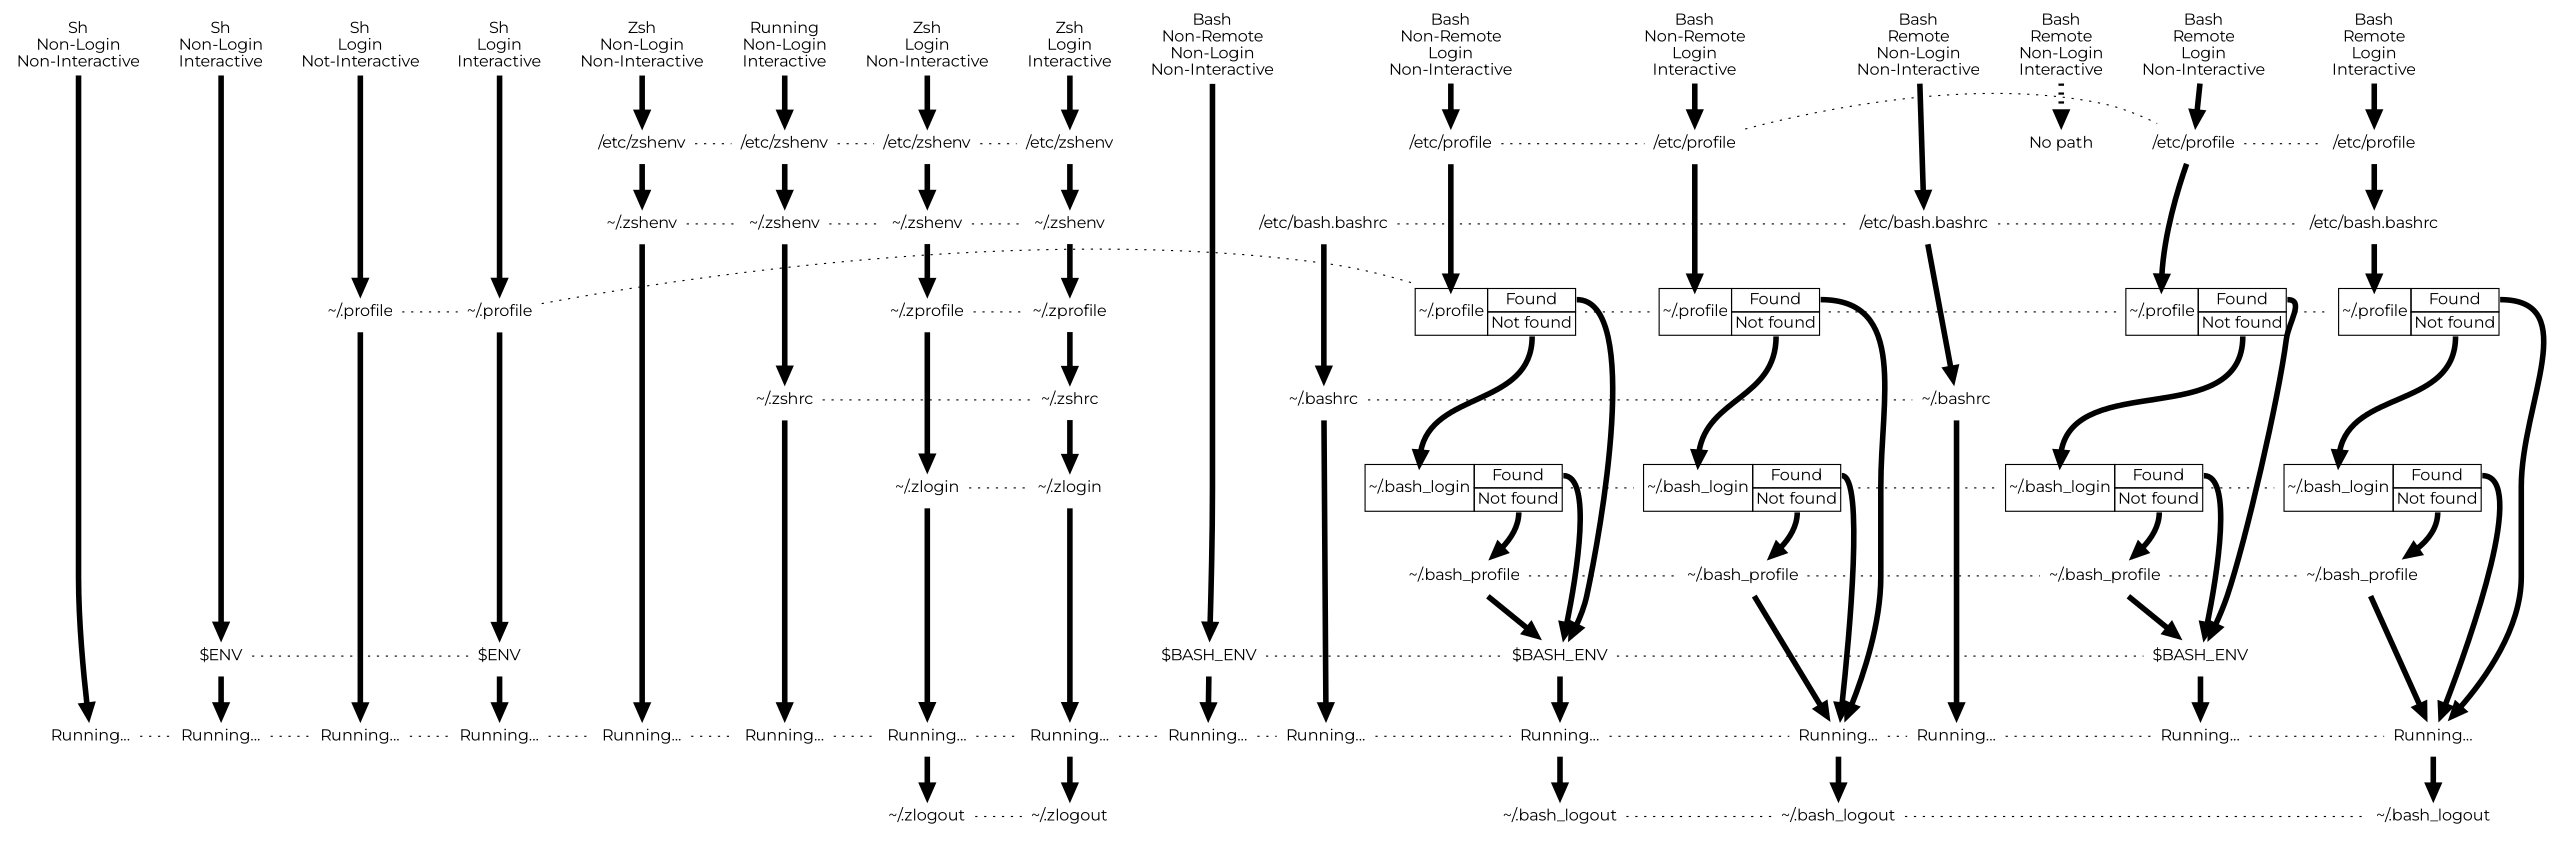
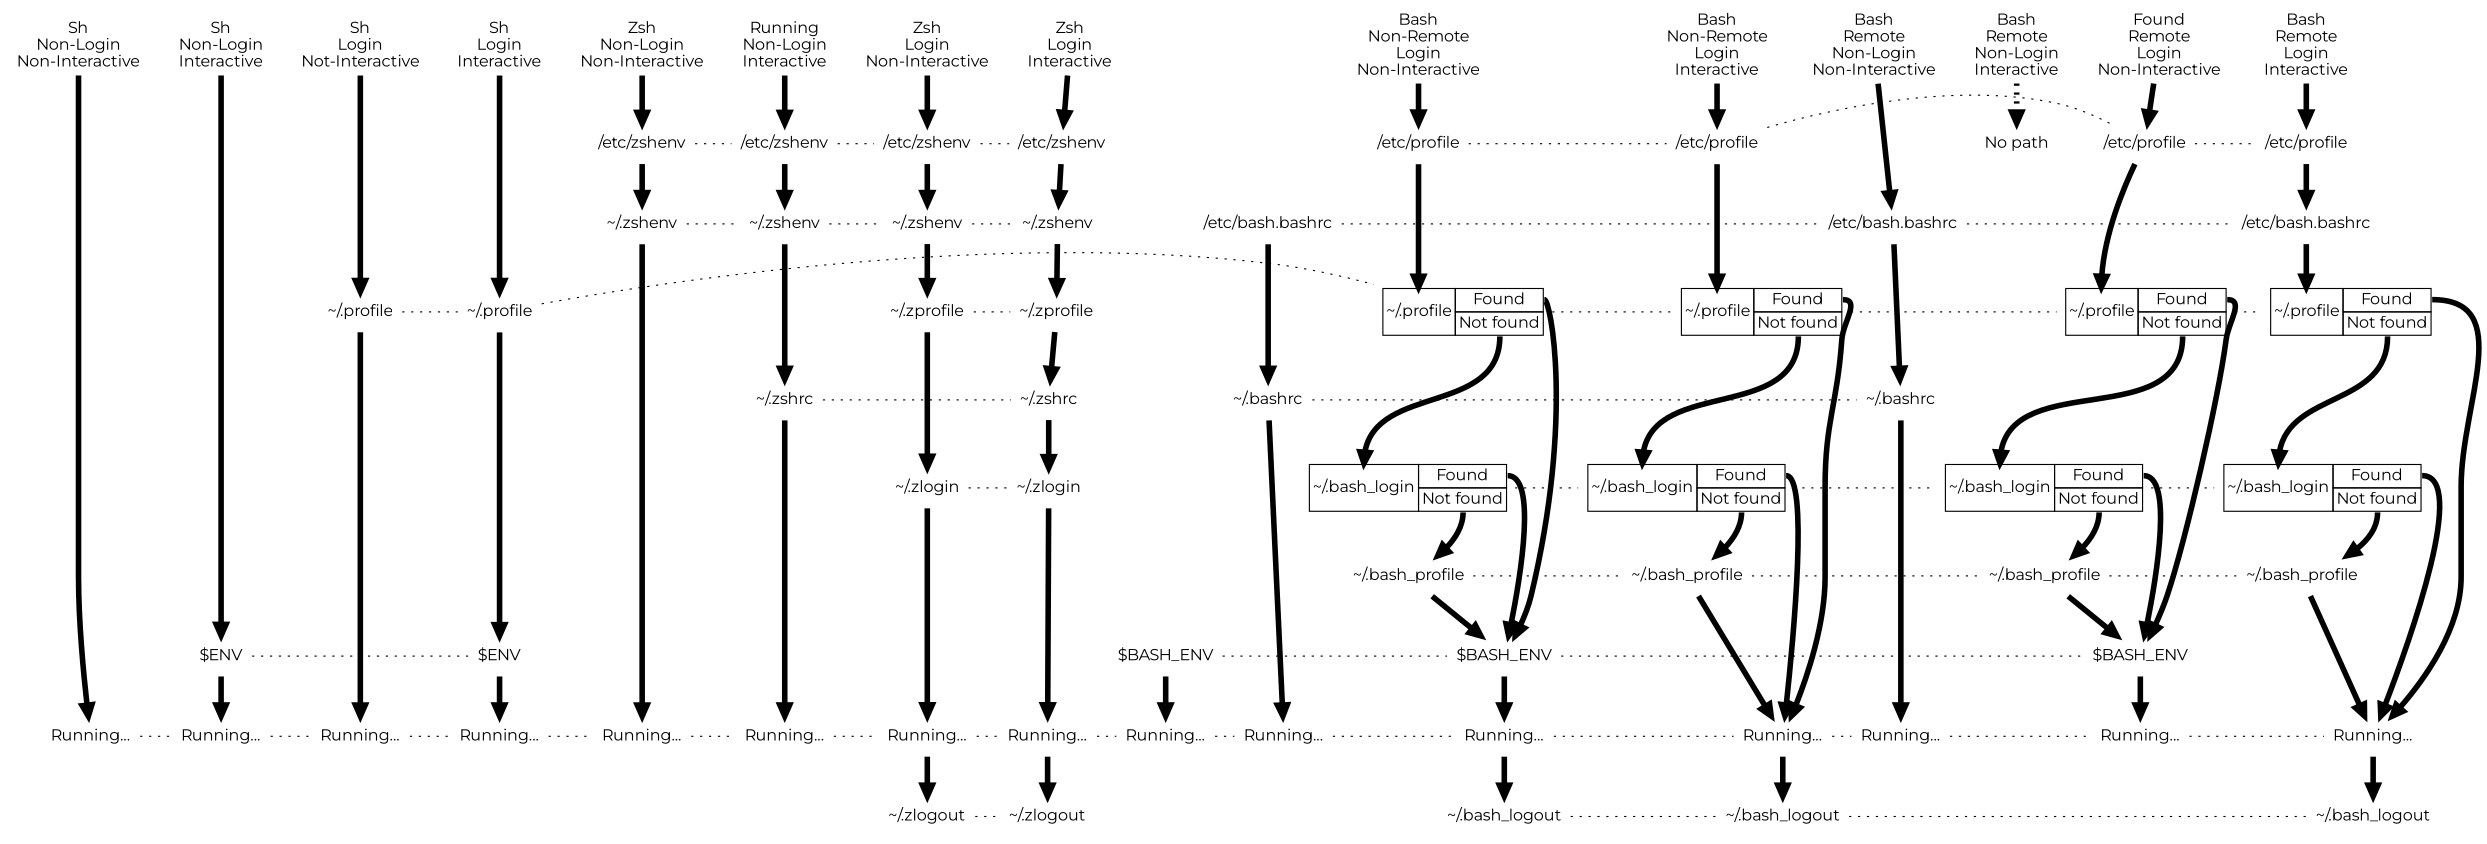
(1212, 46) -> none
(2204, 46) -> (2159, 46)
